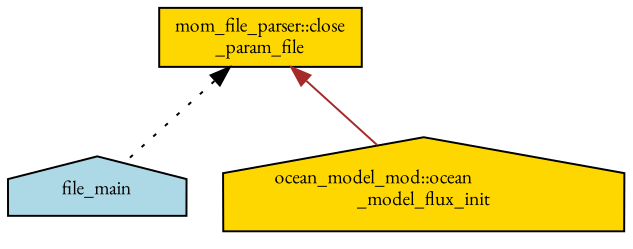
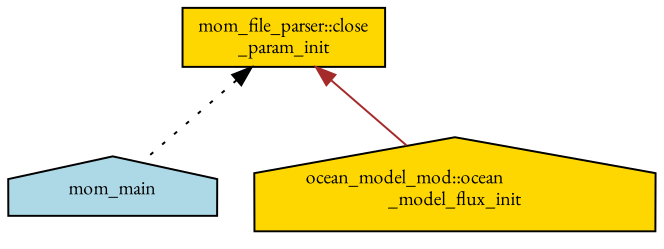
(260, 37) -> (284, 37)
(97, 189) -> (113, 189)
